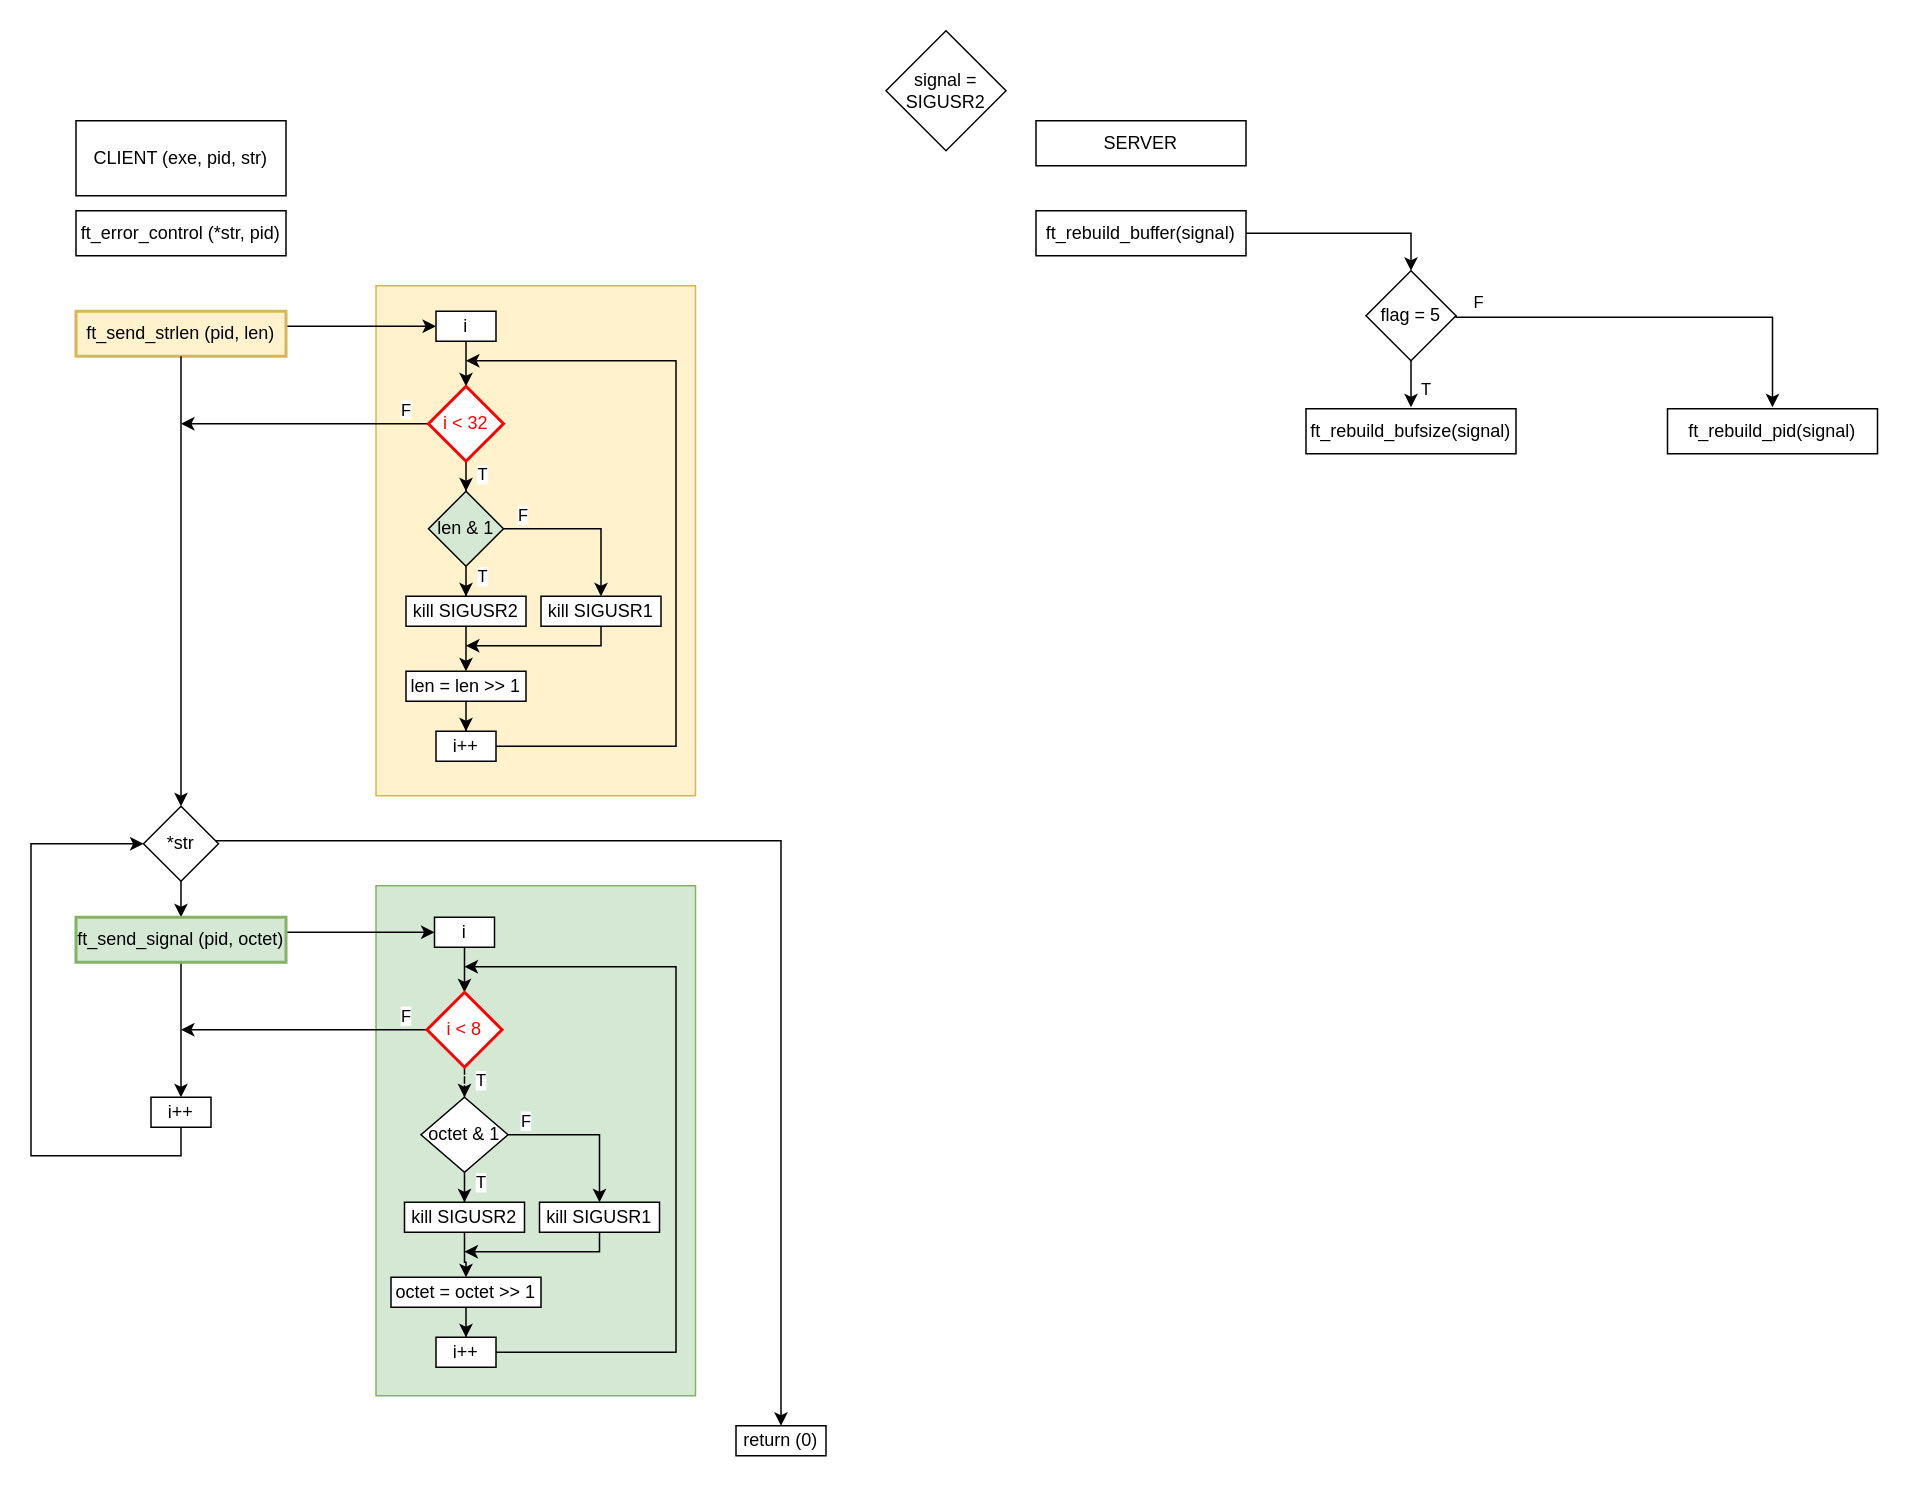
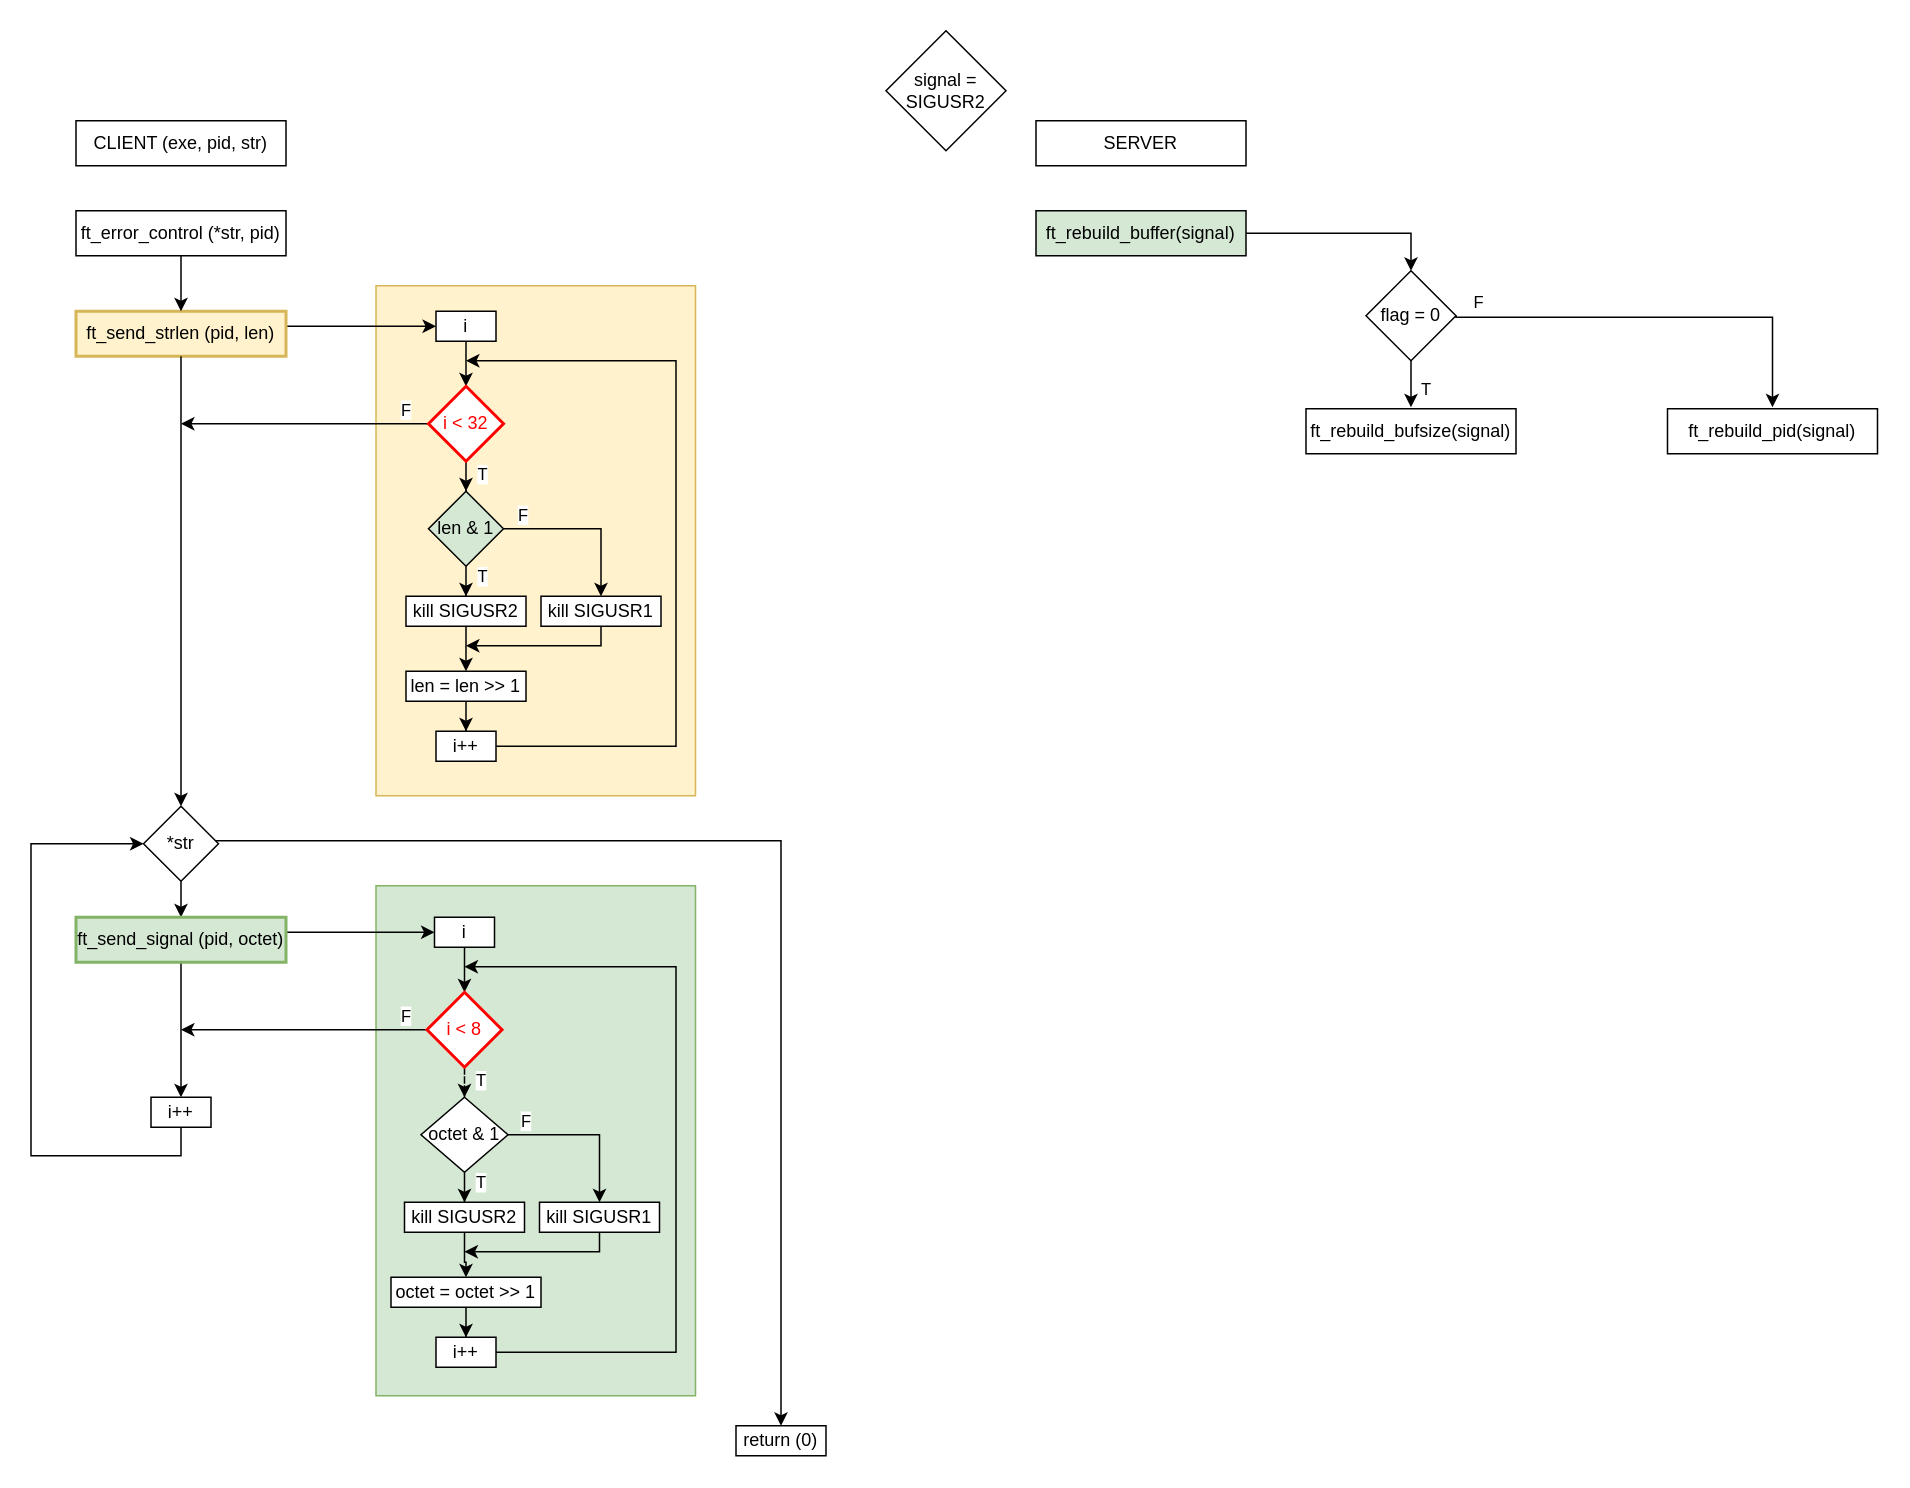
(181, 158) -> (181, 143)
(1141, 233) -> (1141, 233)
none -> (181, 279)
(1411, 316) -> (1411, 316)
